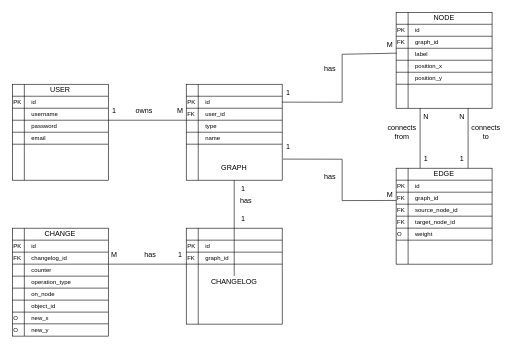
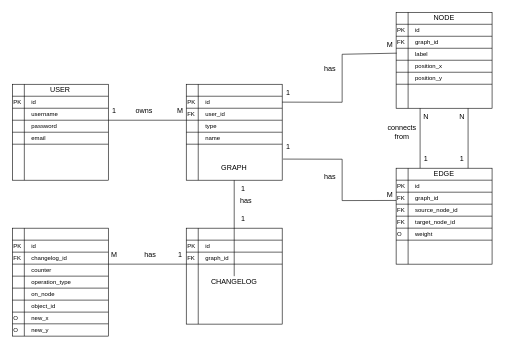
(486, 132) -> none
(60, 234) -> none
